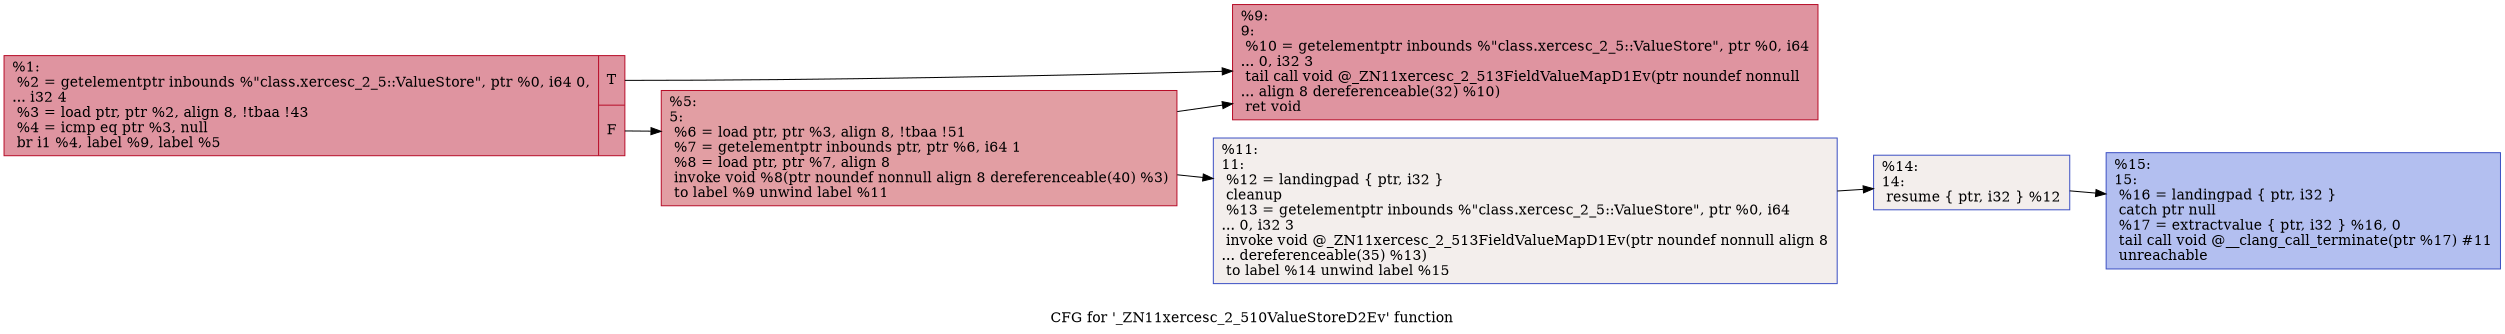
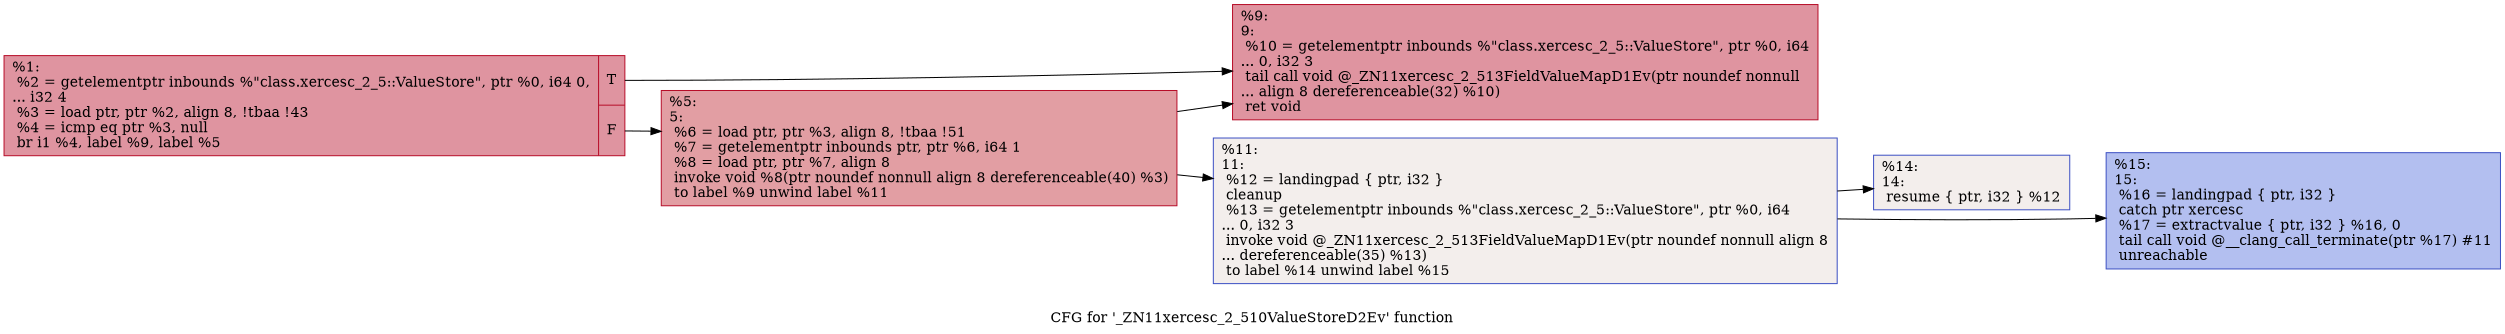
(2083, 192) -> (1967, 220)
(2165, 210) -> (2179, 210)
